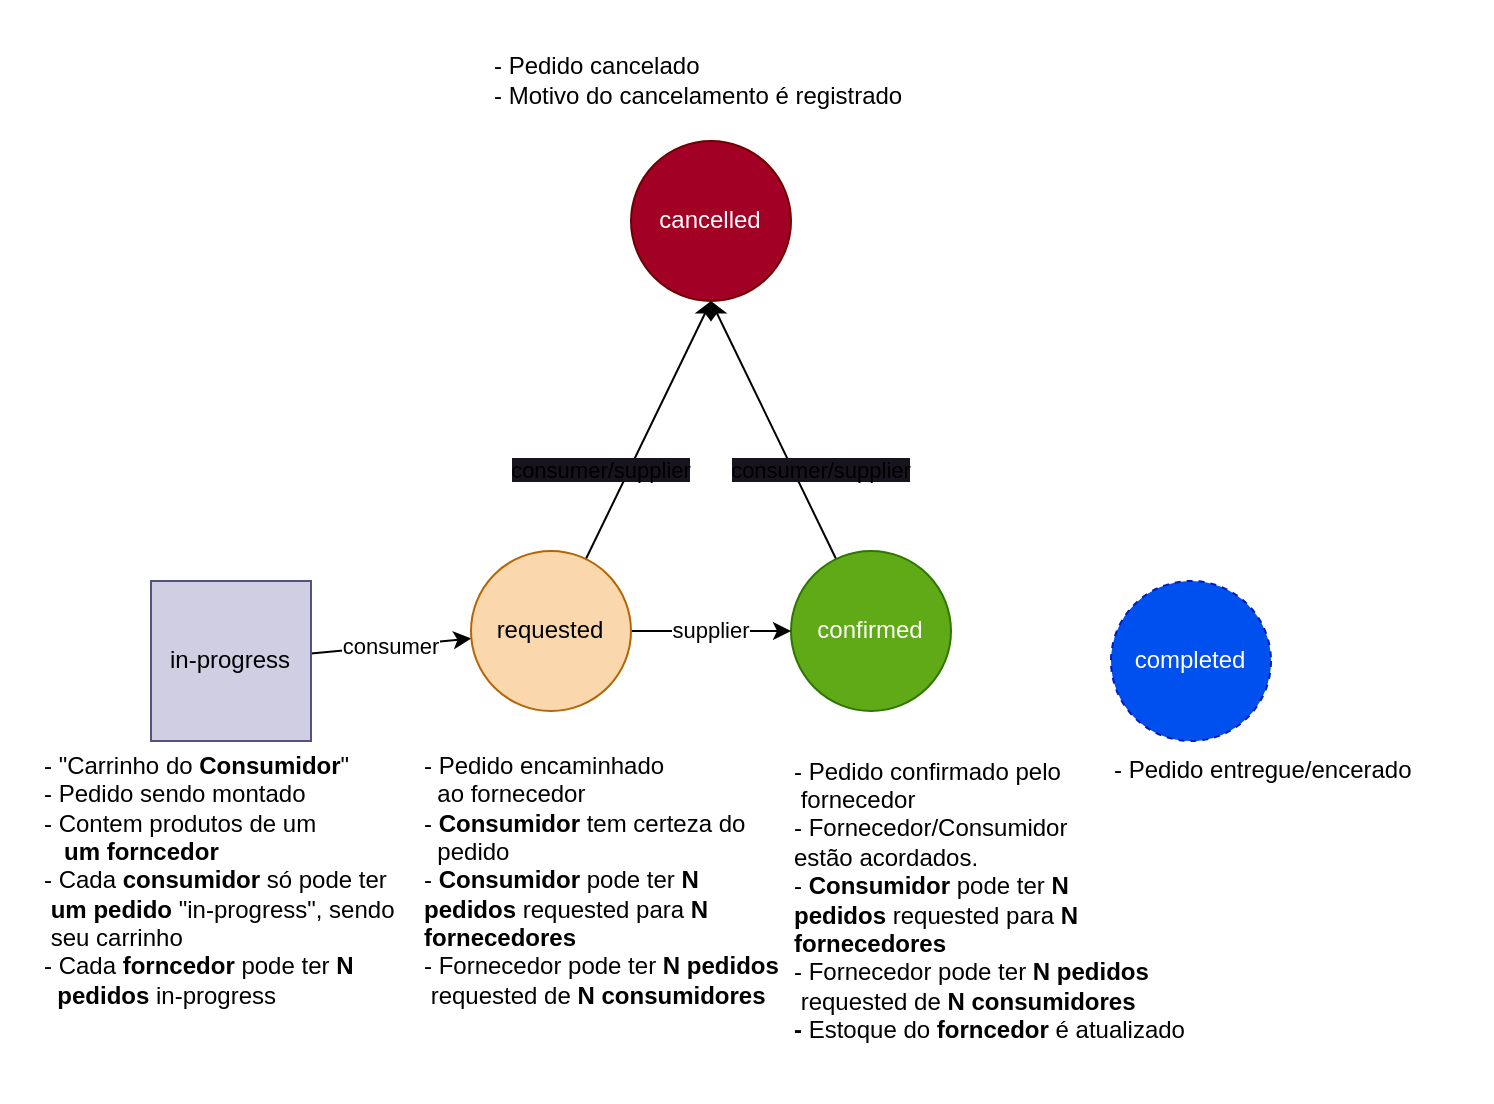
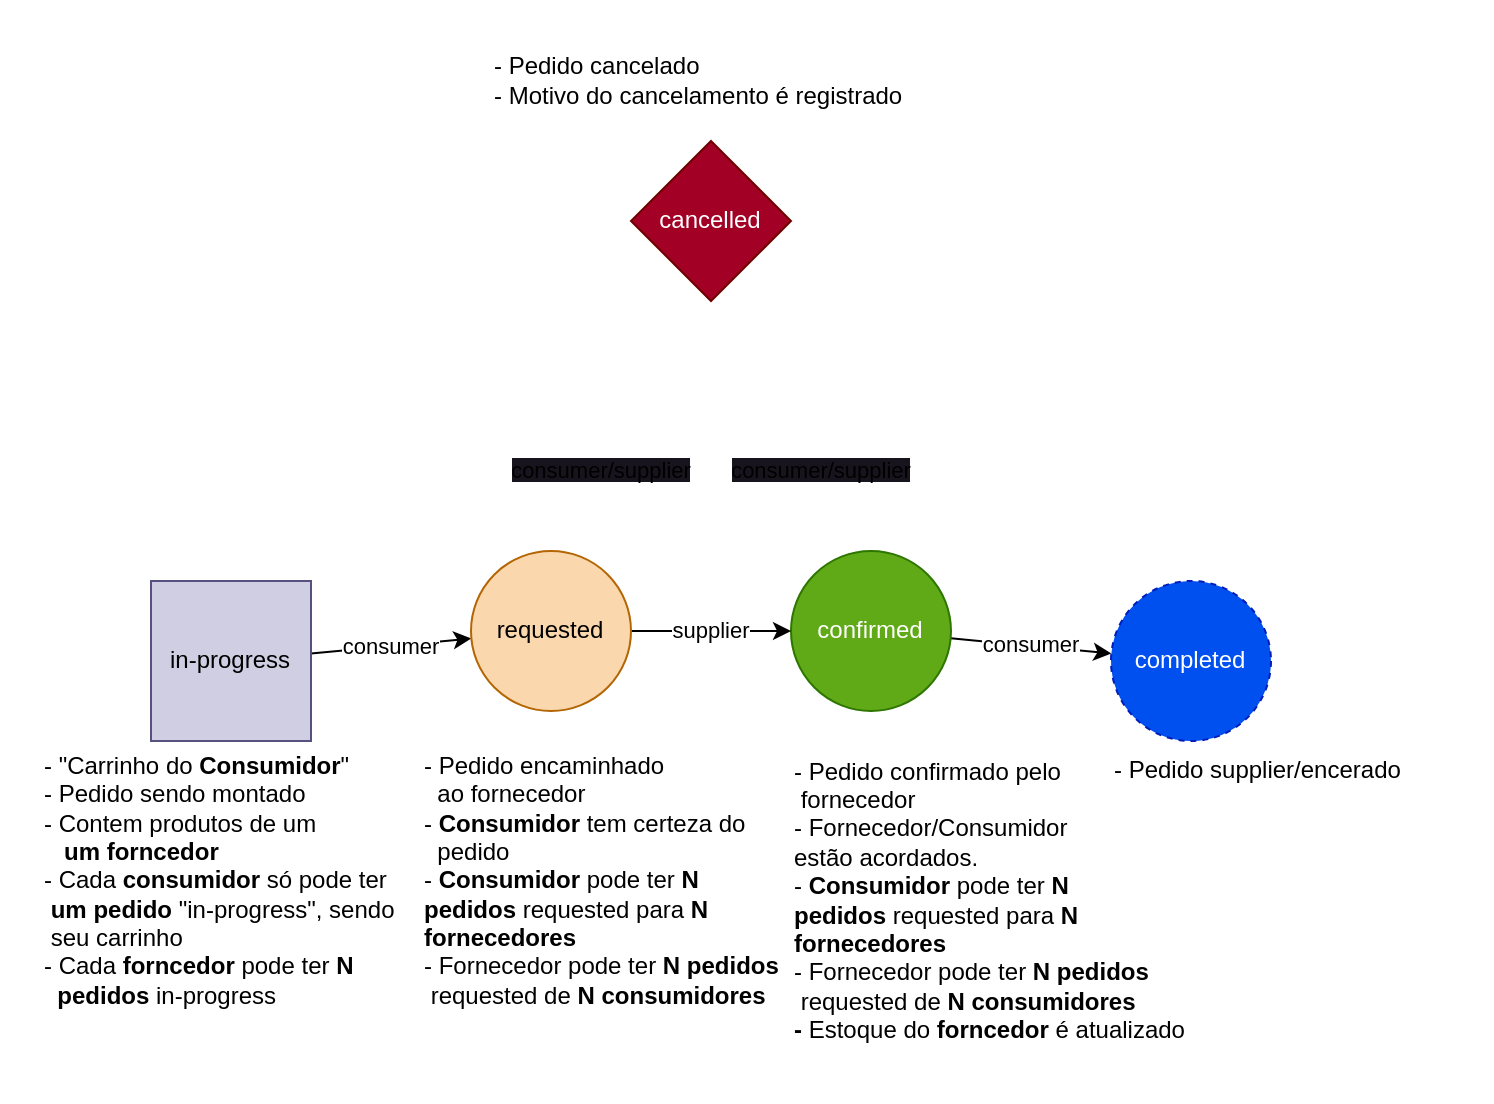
(711, 221) -> (711, 221)
(670, 386) -> none
(752, 386) -> none
none -> (1025, 645)
(1280, 771) -> (1274, 771)
